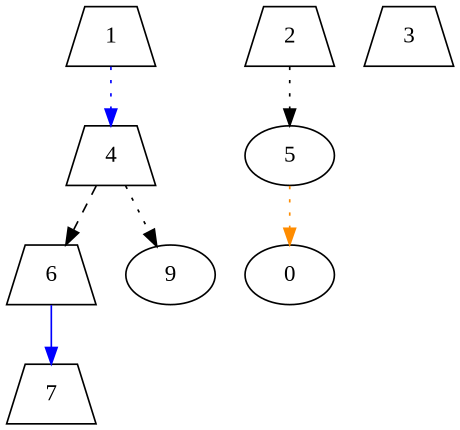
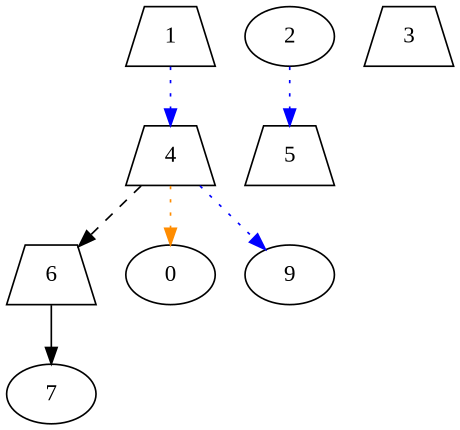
(290, 36) -> (290, 36)
(290, 88) -> (290, 88)
(290, 156) -> (290, 156)
(290, 207) -> (171, 207)
(137, 209) -> (227, 212)
(51, 326) -> (51, 326)
(51, 394) -> (51, 394)
